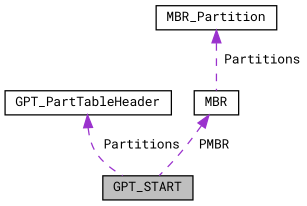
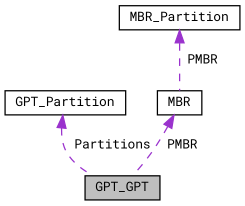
(259, 60) -> (199, 60)
(88, 103) -> (65, 103)
(148, 188) -> (123, 188)
